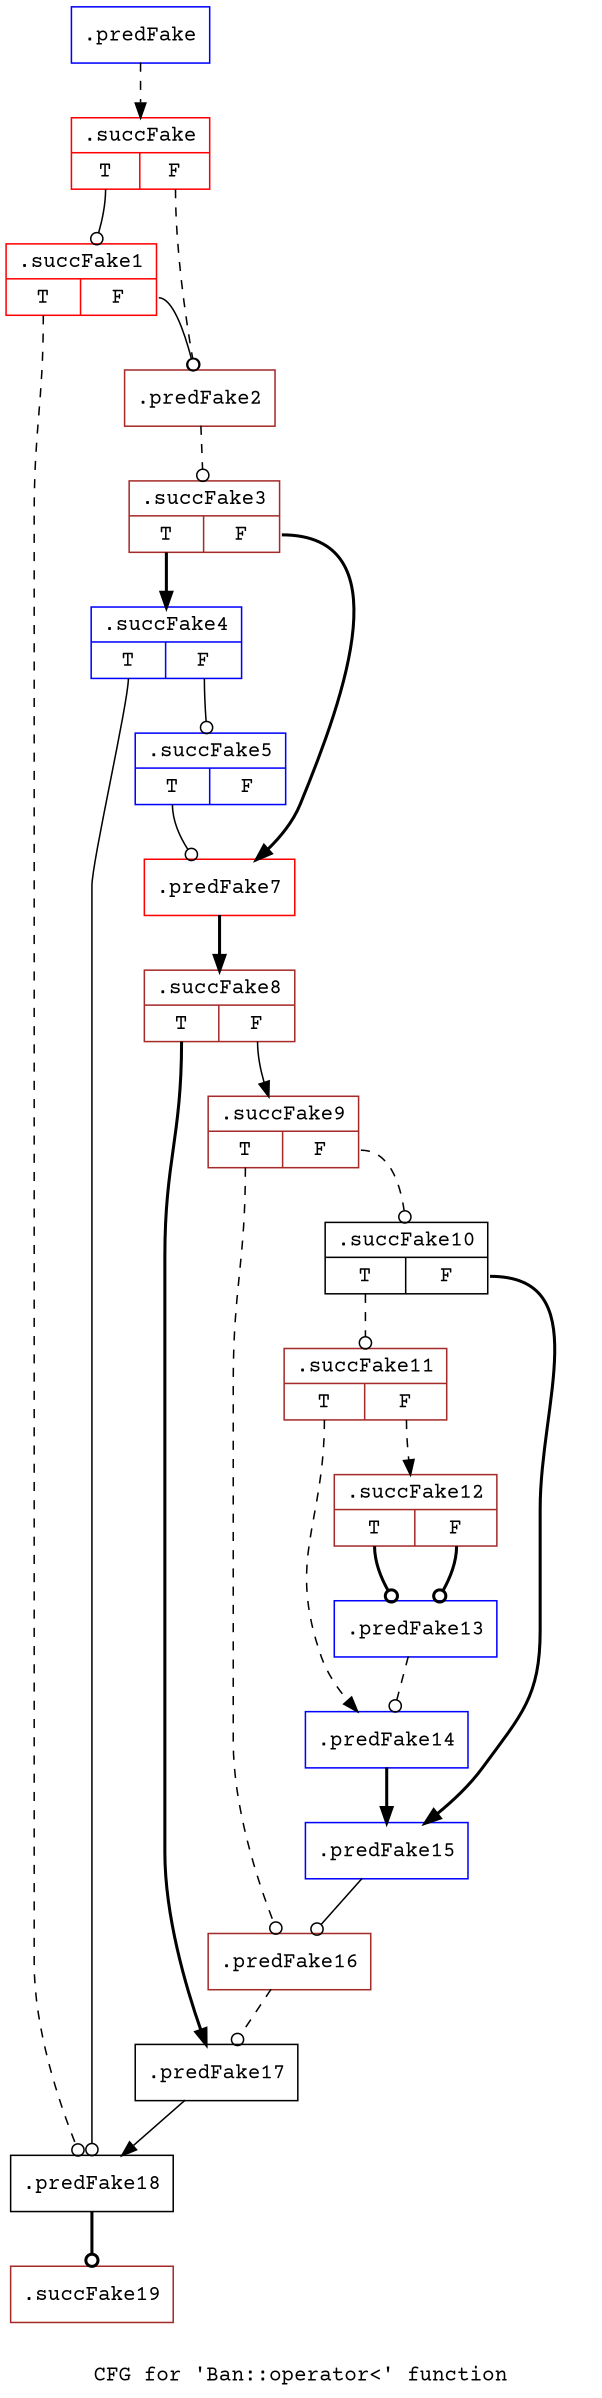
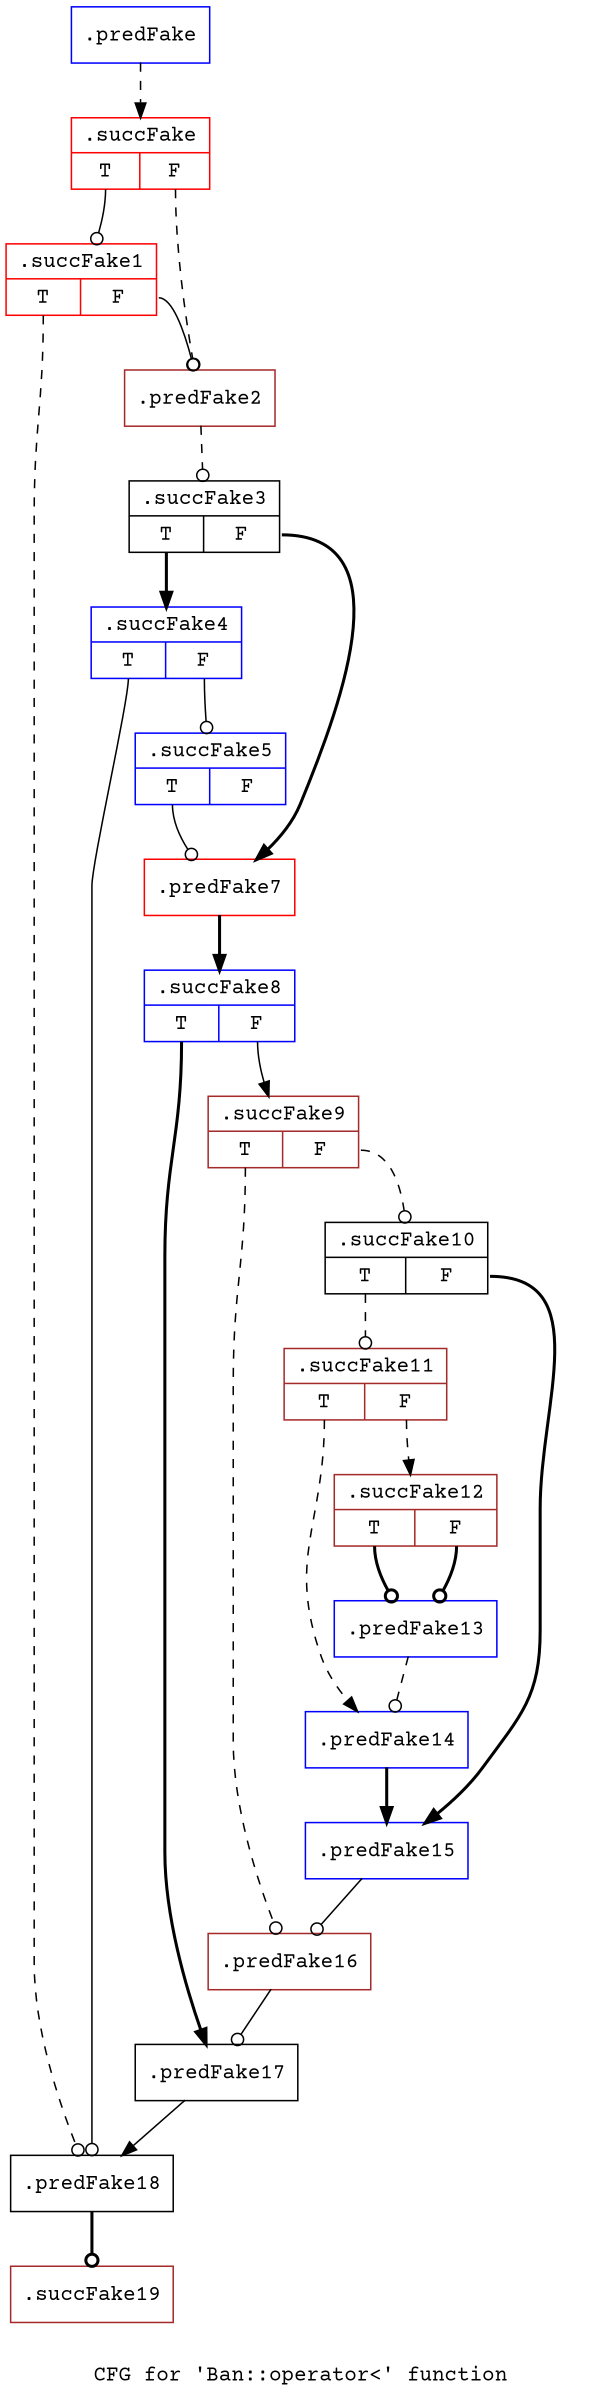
(204, 517) -> (204, 517)
(220, 1006) -> (220, 1006)
(256, 2012) -> (256, 2012)
